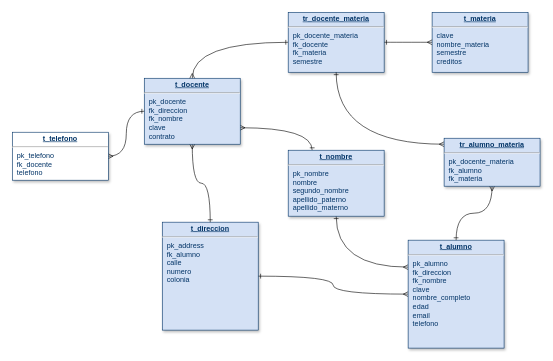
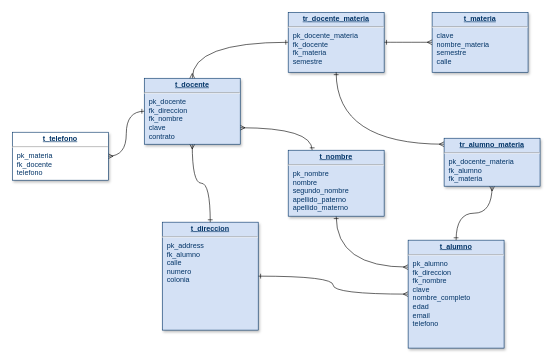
(460, 34) -> (460, 34)
(34, 150) -> (32, 150)
